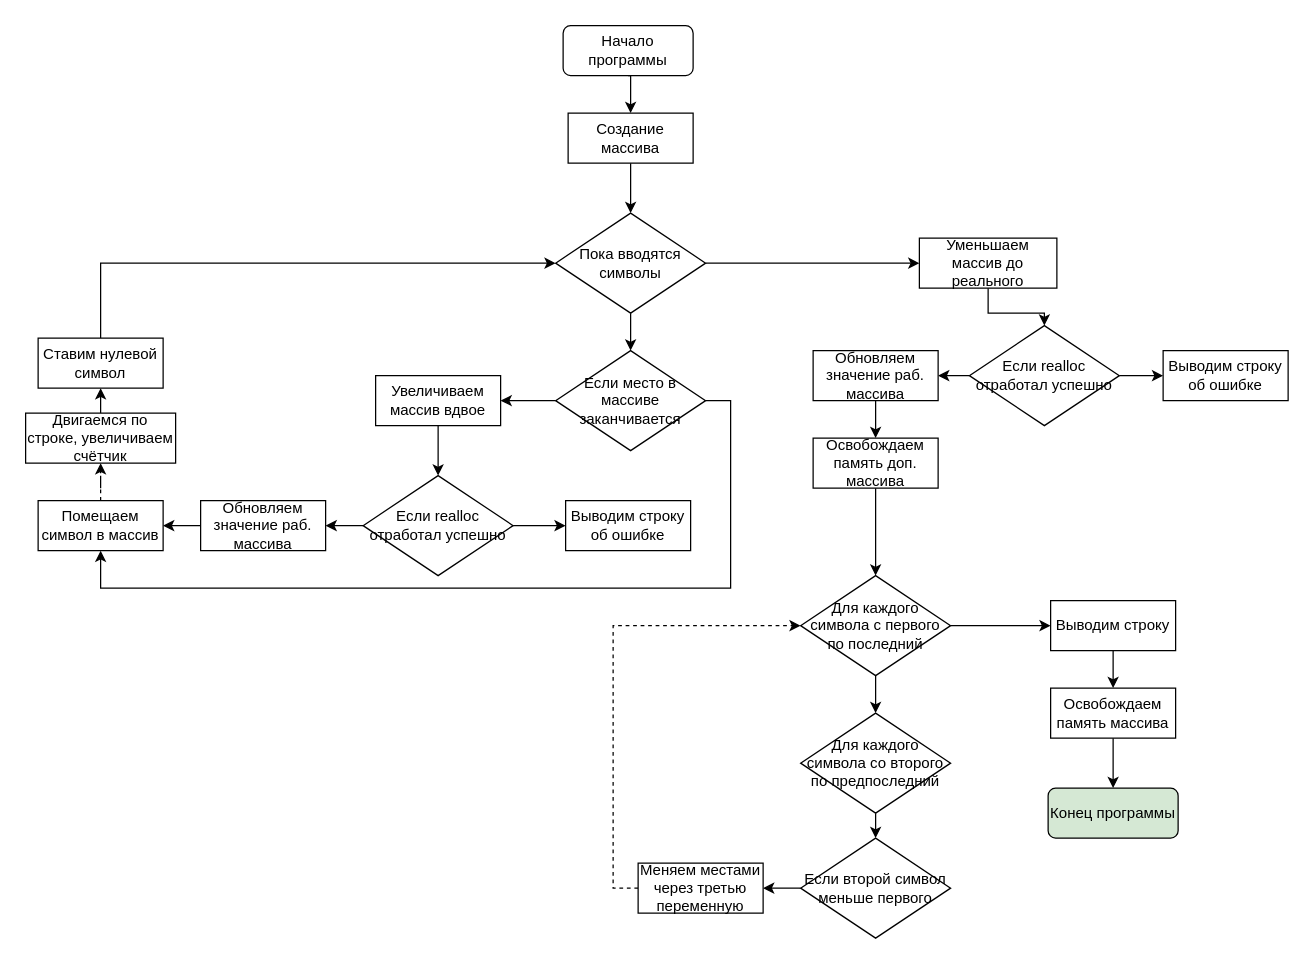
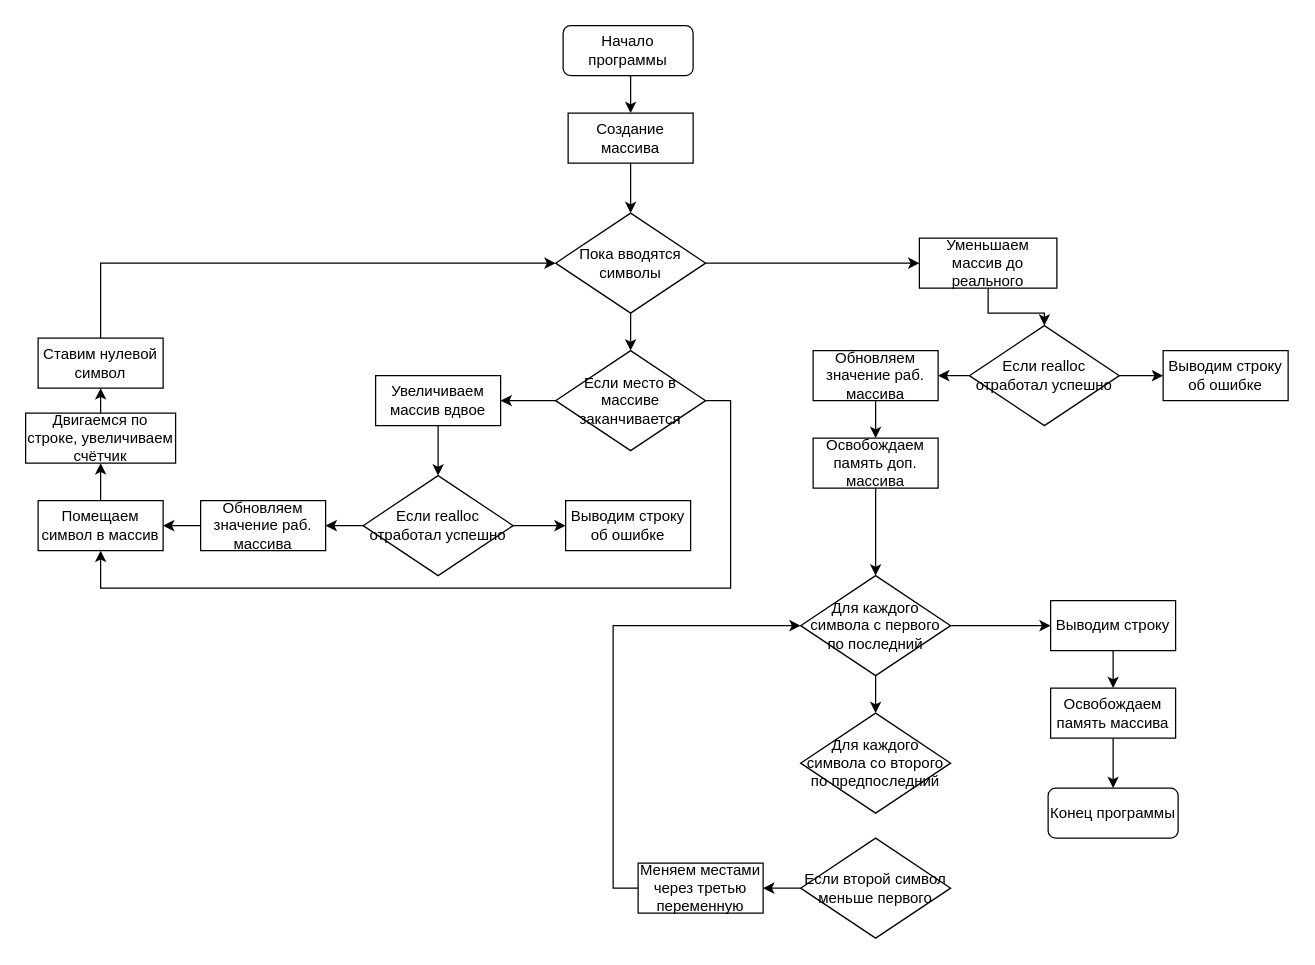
(101, 492) -> (101, 492)
(613, 679) -> (613, 679)
(1113, 813) -> (1113, 813)
(876, 821) -> none
